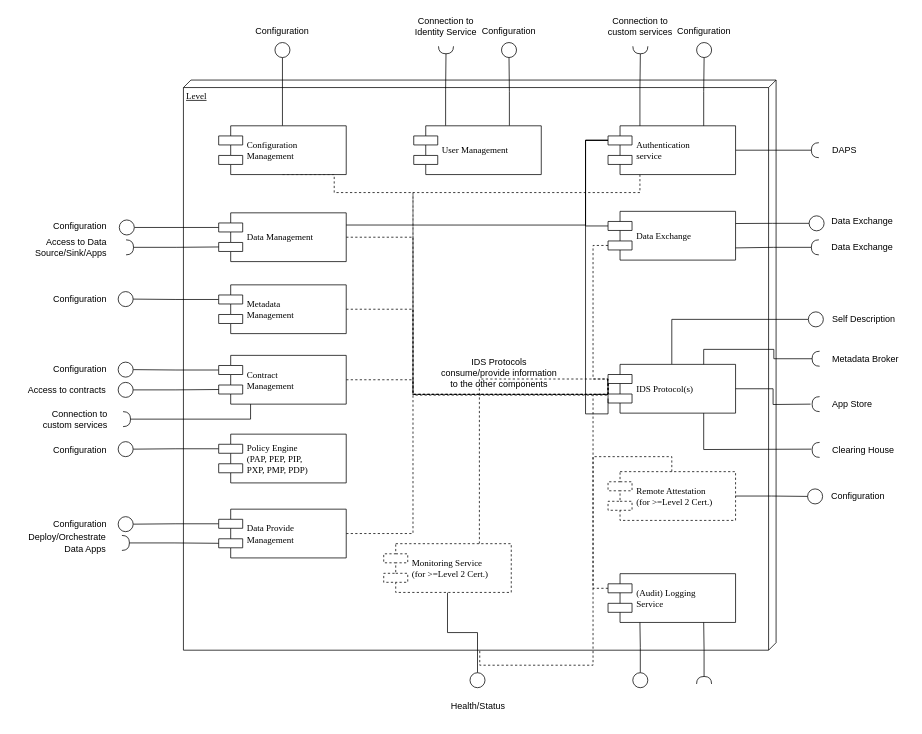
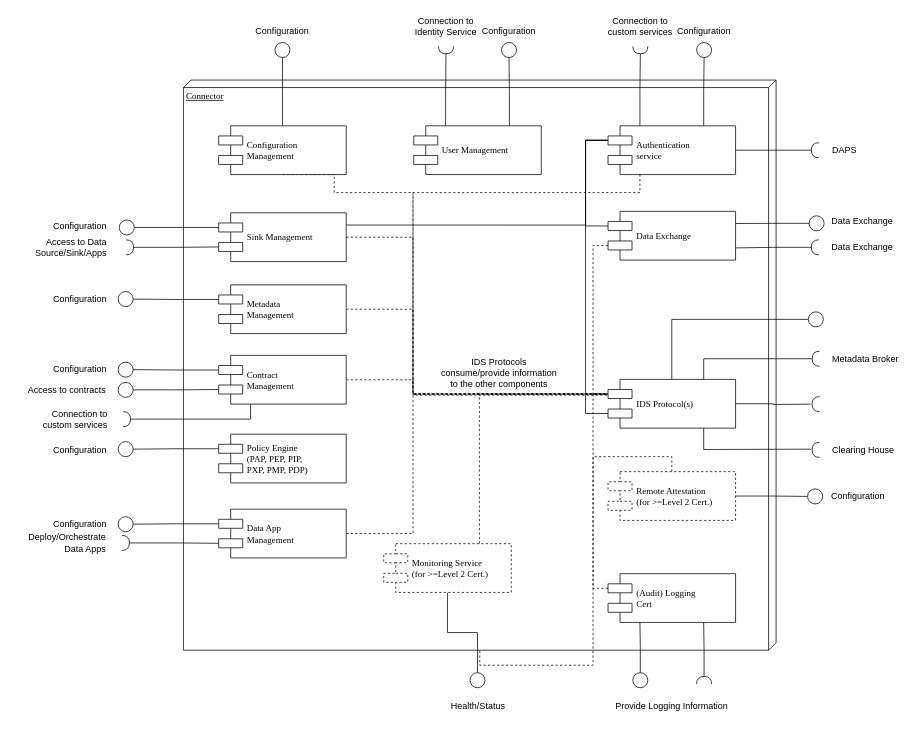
(198, 97) -> (209, 97)
(284, 237) -> (283, 237)
(864, 319) -> none
(672, 389) -> (672, 404)
(868, 404) -> none
(275, 534) -> (272, 534)
(671, 598) -> (671, 598)
none -> (672, 706)
